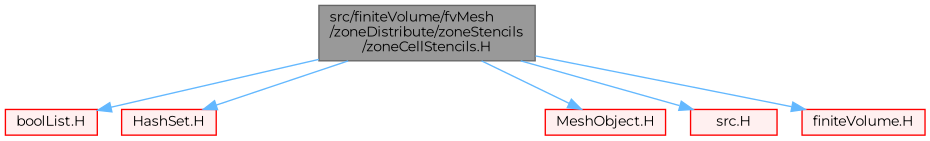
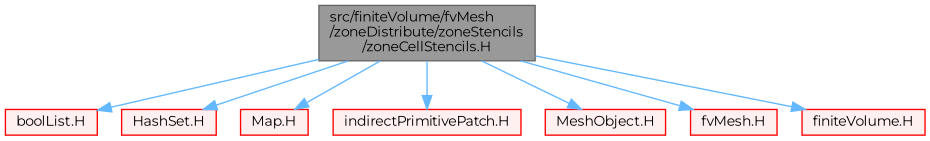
none -> (274, 122)
none -> (427, 122)
(734, 122) -> (734, 122)
